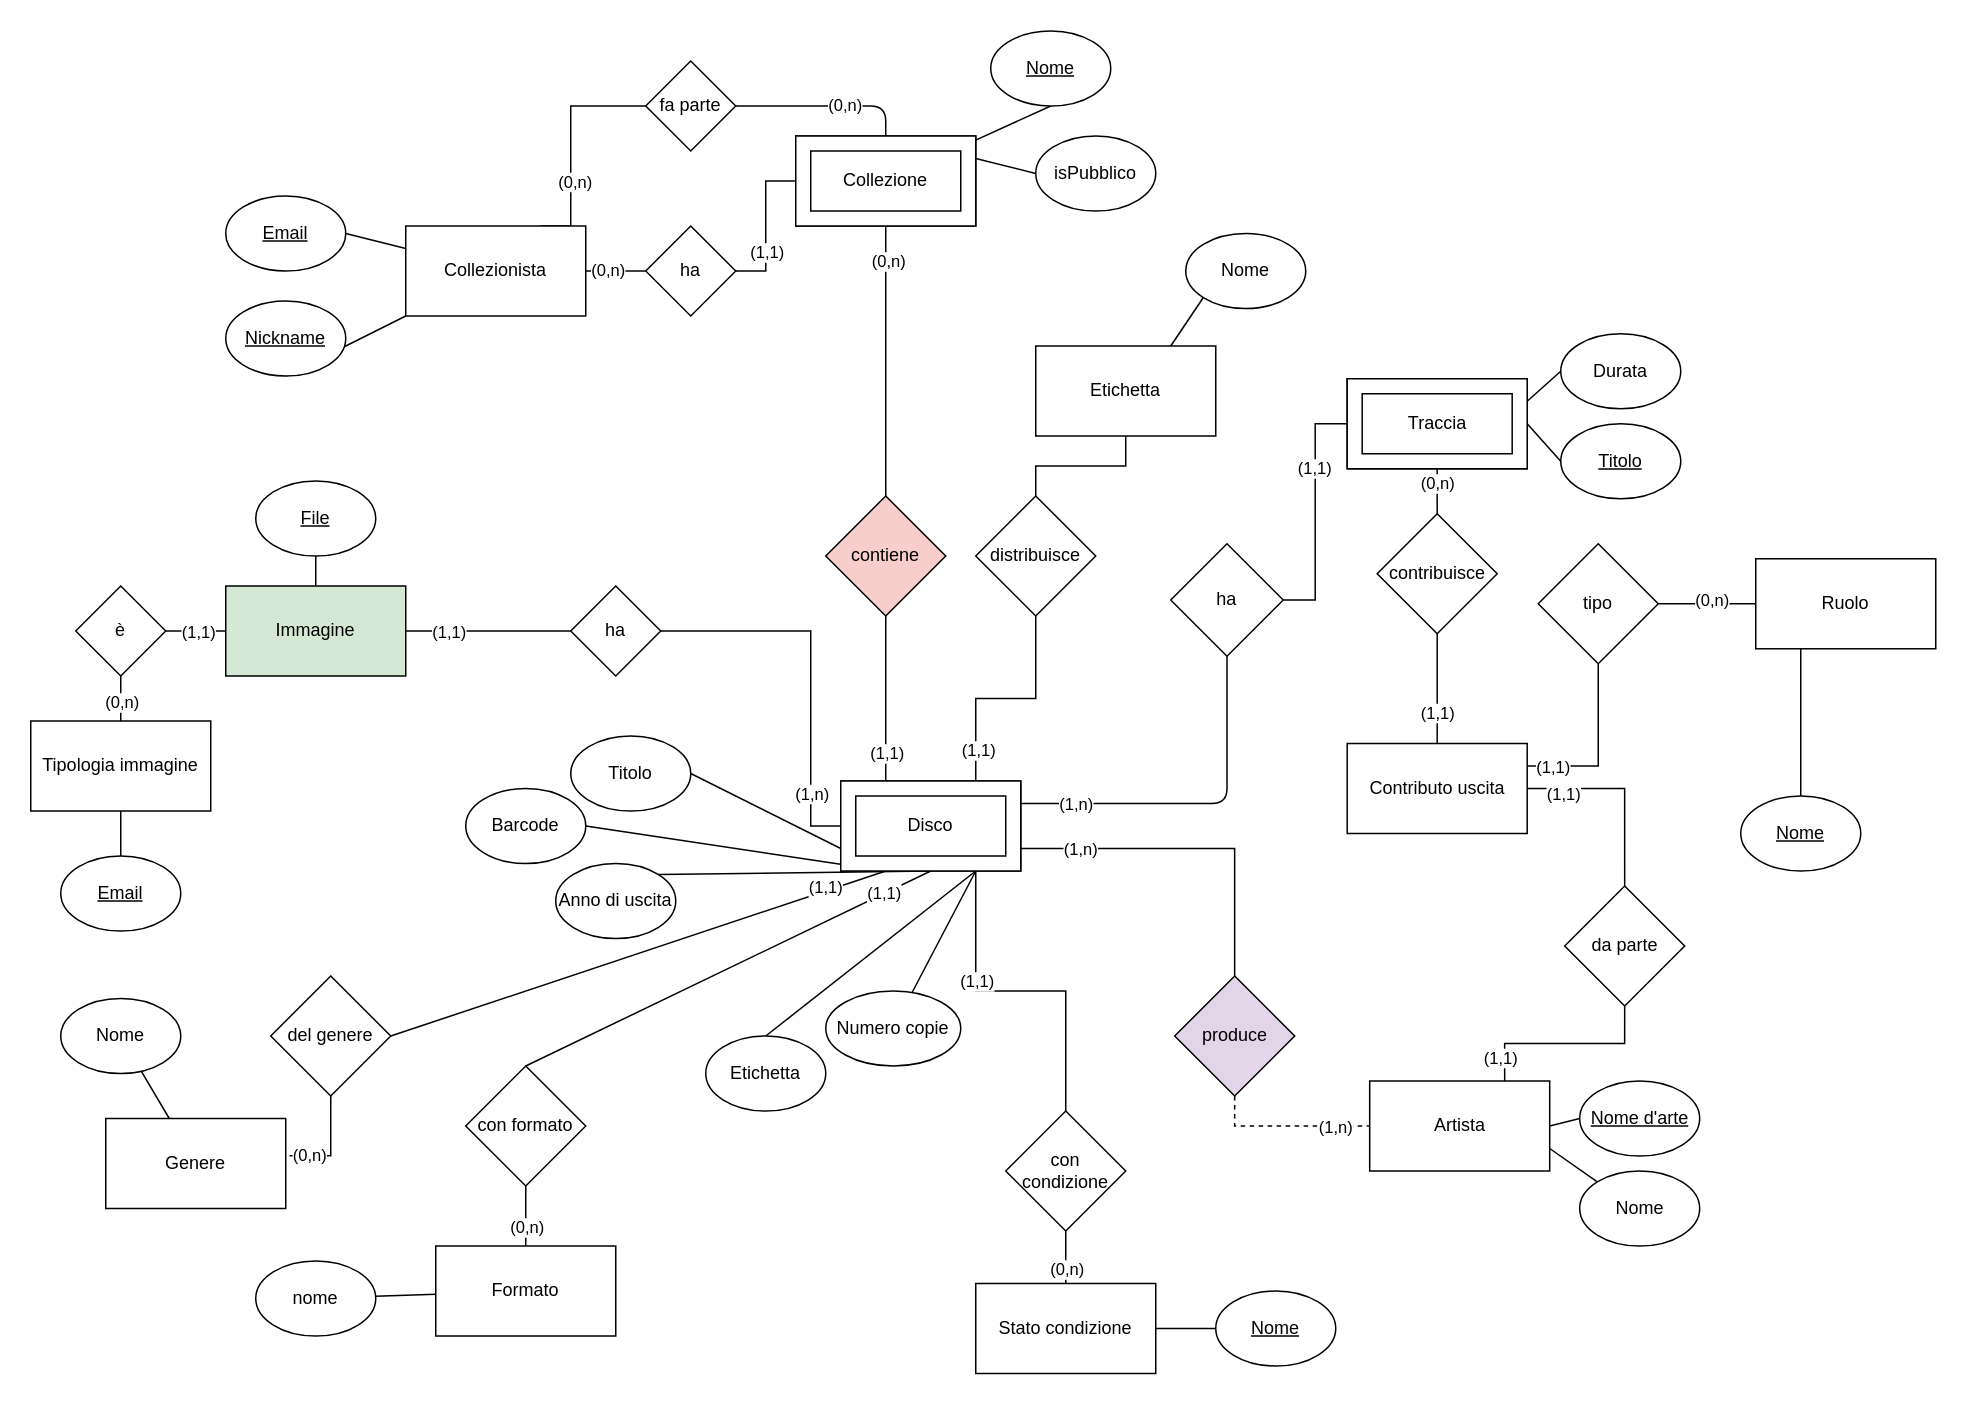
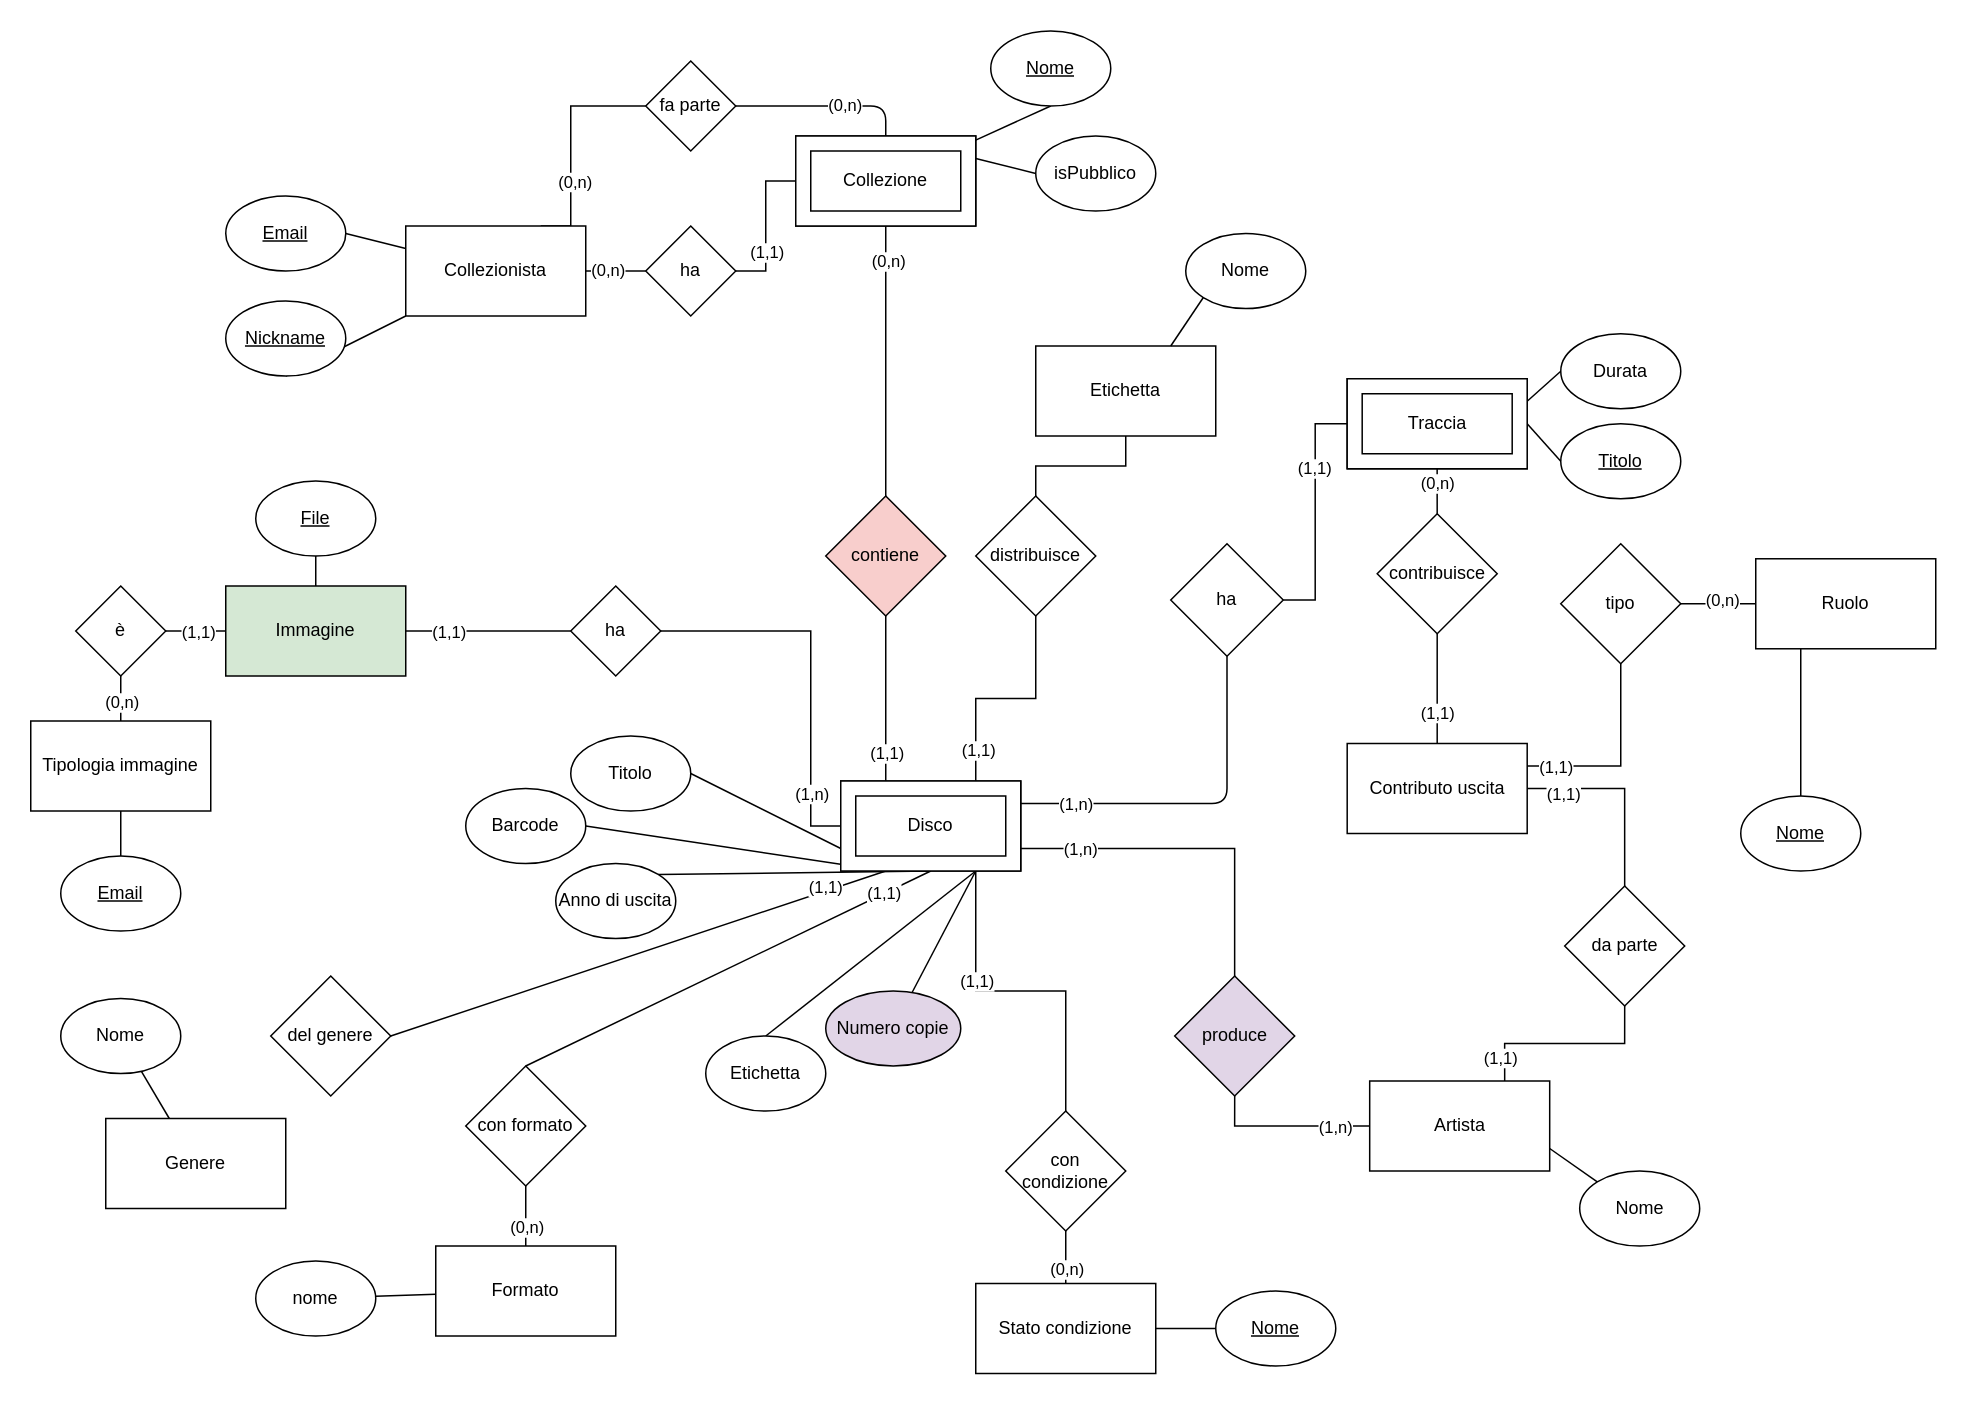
(1598, 604) -> (1621, 604)
(893, 1028) -> (893, 1028)
(1640, 1118) -> none
(1565, 1122) -> none
(1263, 1126) -> (1263, 1126)
(331, 1146) -> none
